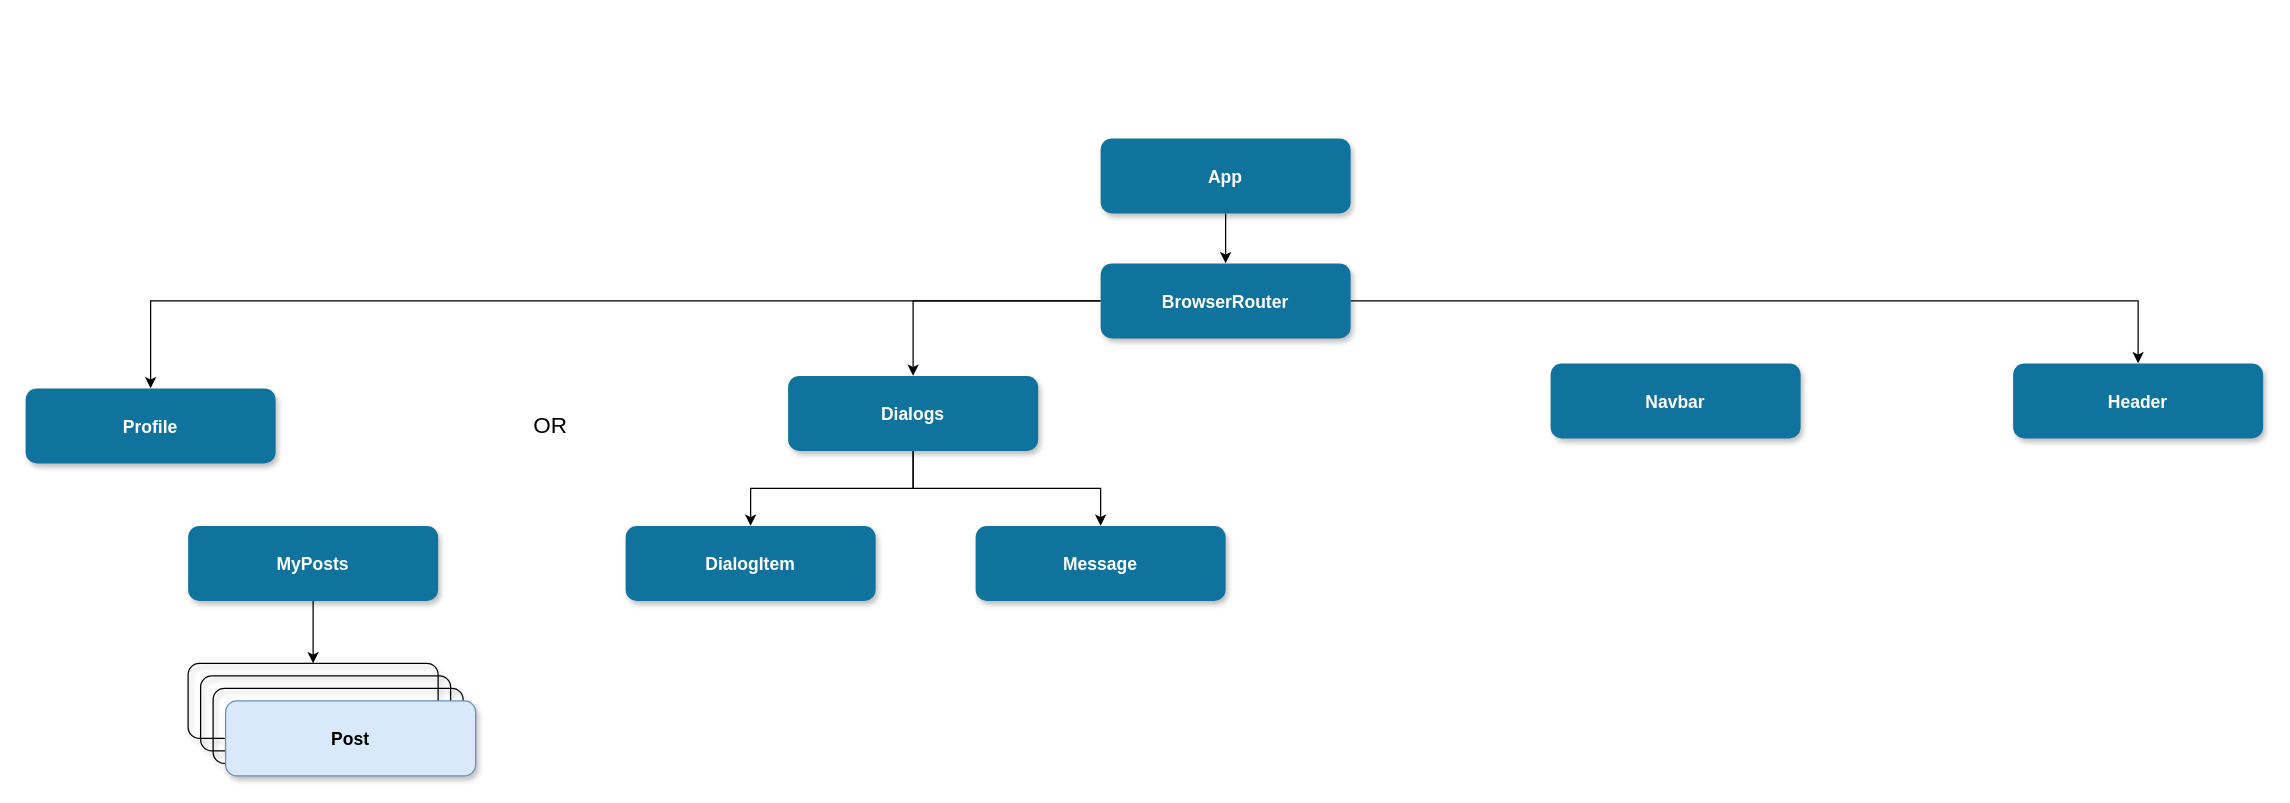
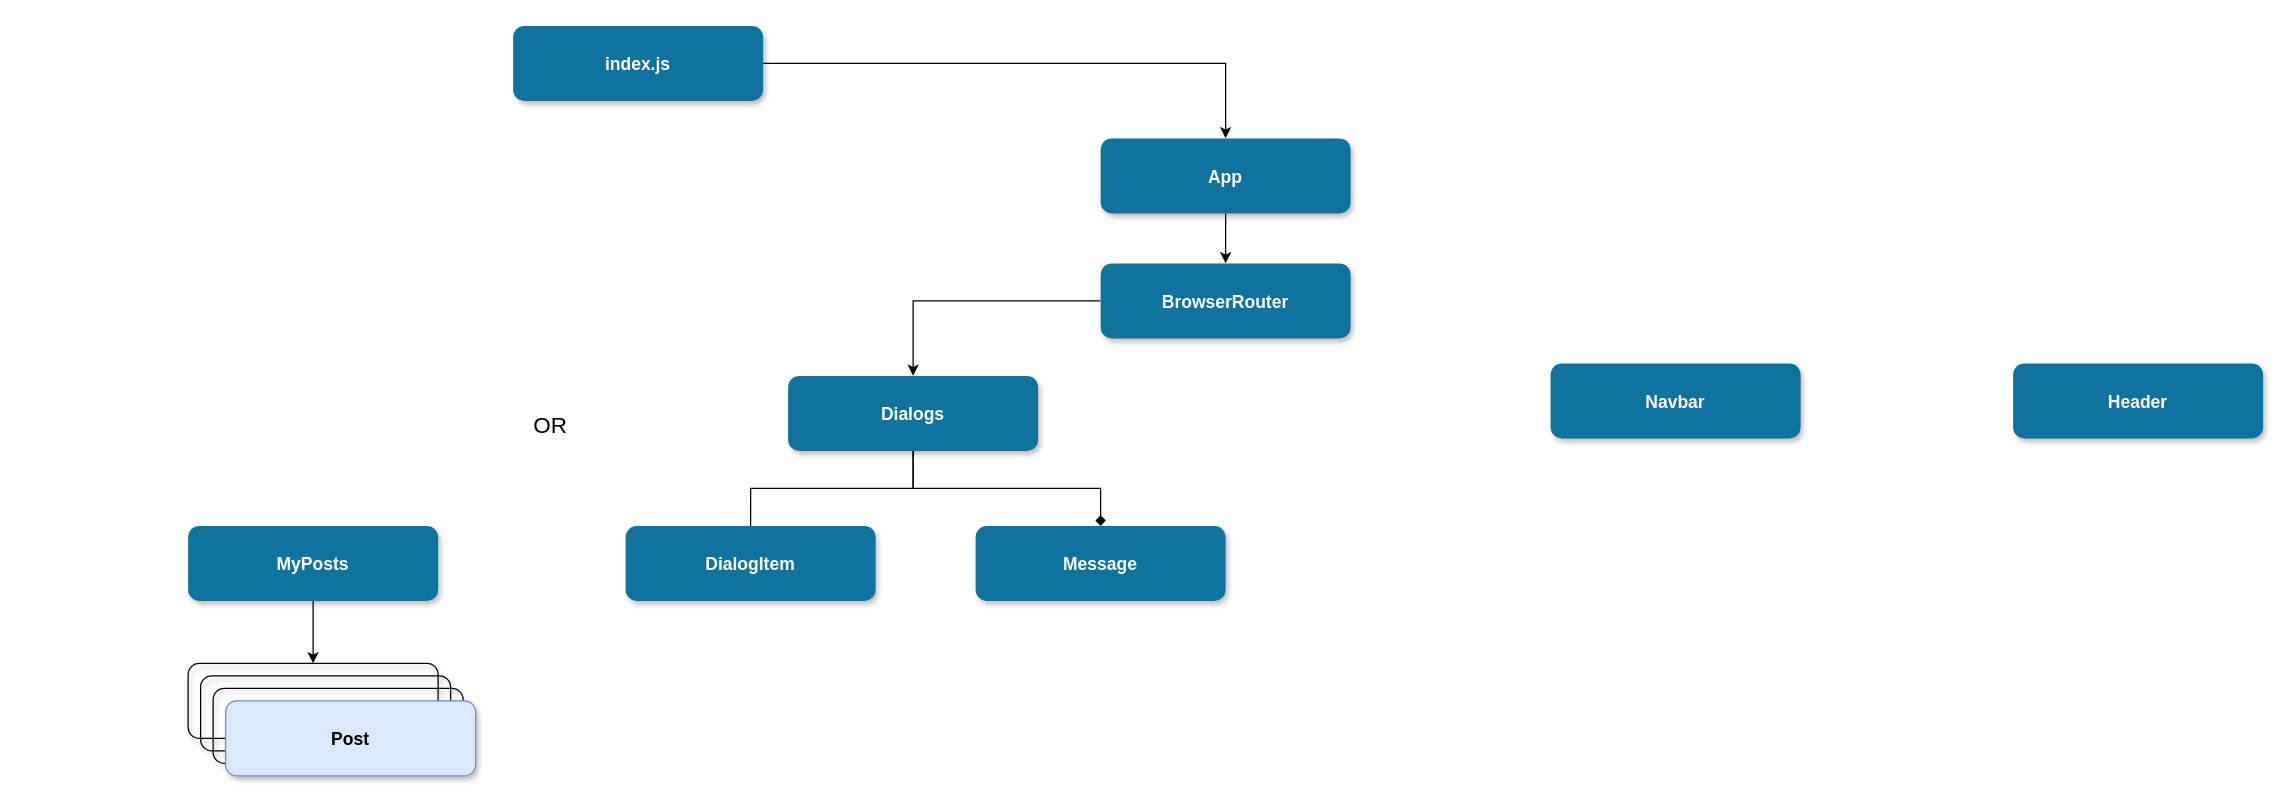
none -> (638, 63)
none -> (1027, 63)
(492, 301) -> none
(1771, 301) -> none
(151, 426) -> none
(751, 516) -> (751, 520)
(1101, 516) -> (1101, 515)
